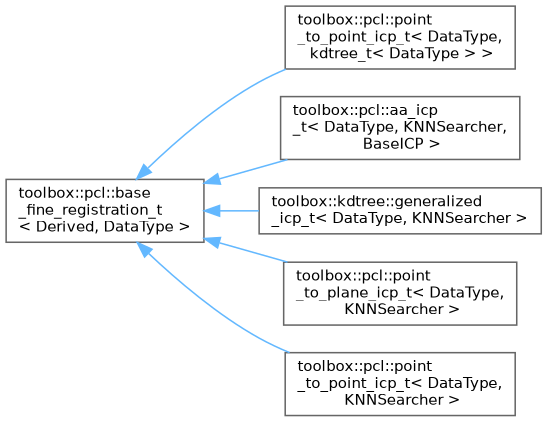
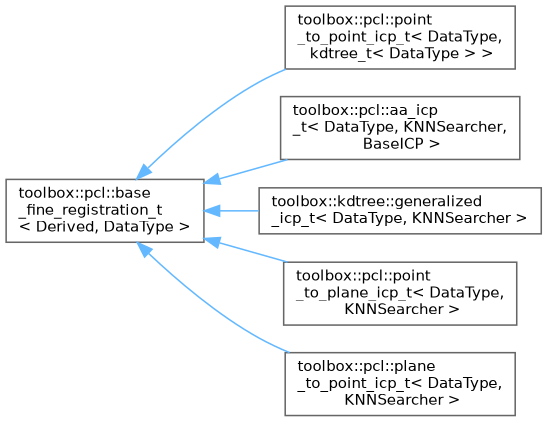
(400, 384) -> (400, 384)
